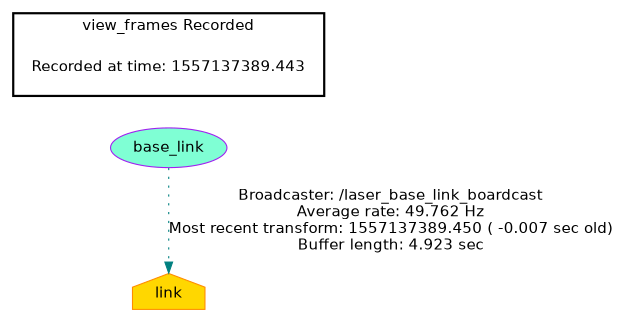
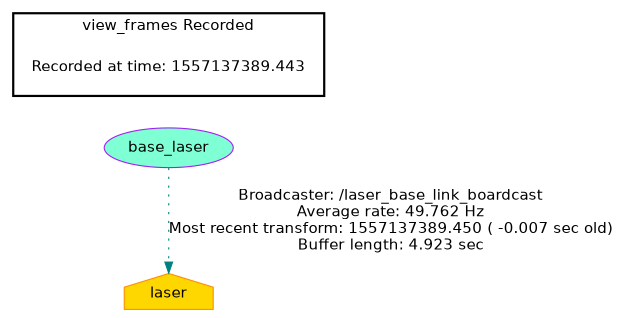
(169, 148) -> (169, 148)
(169, 293) -> (169, 293)
